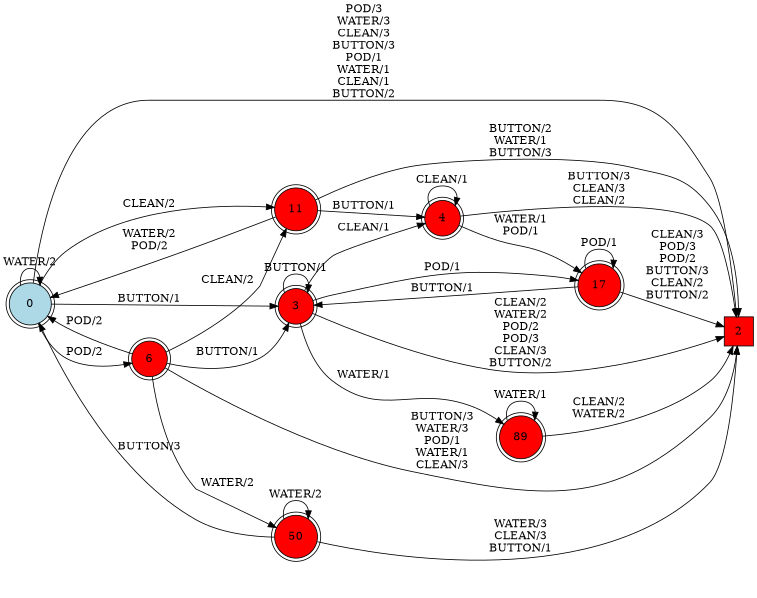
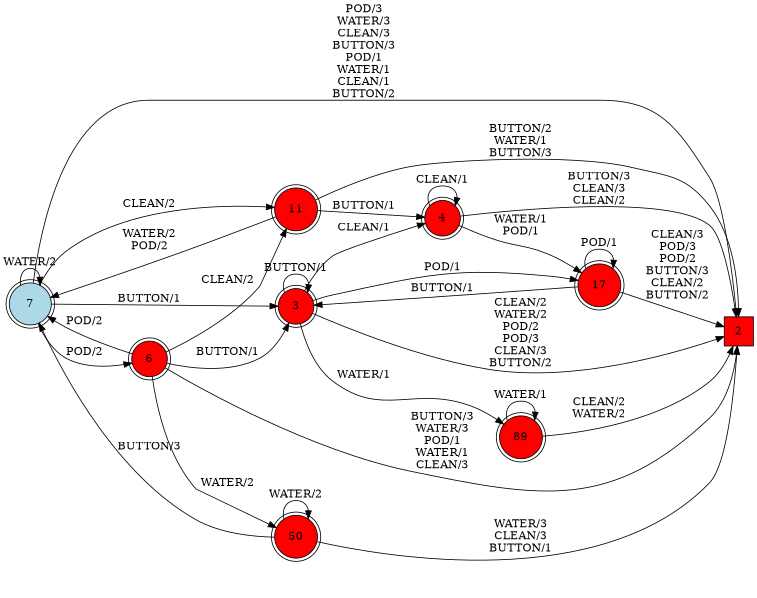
(30, 304) -> (30, 304)
